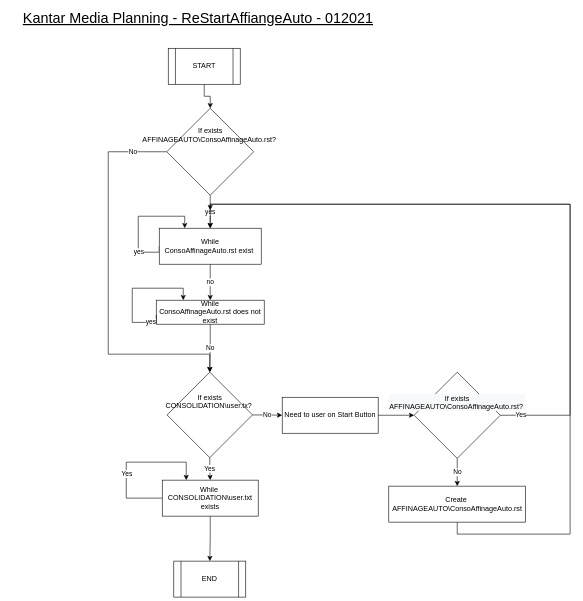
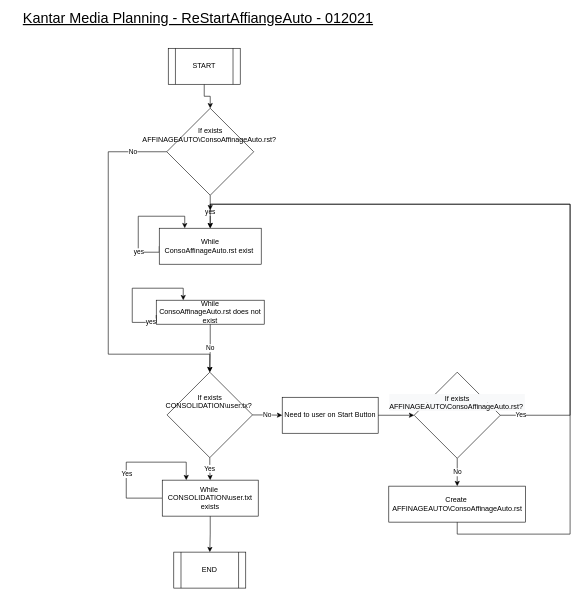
(210, 281) -> none
(210, 579) -> (210, 570)
